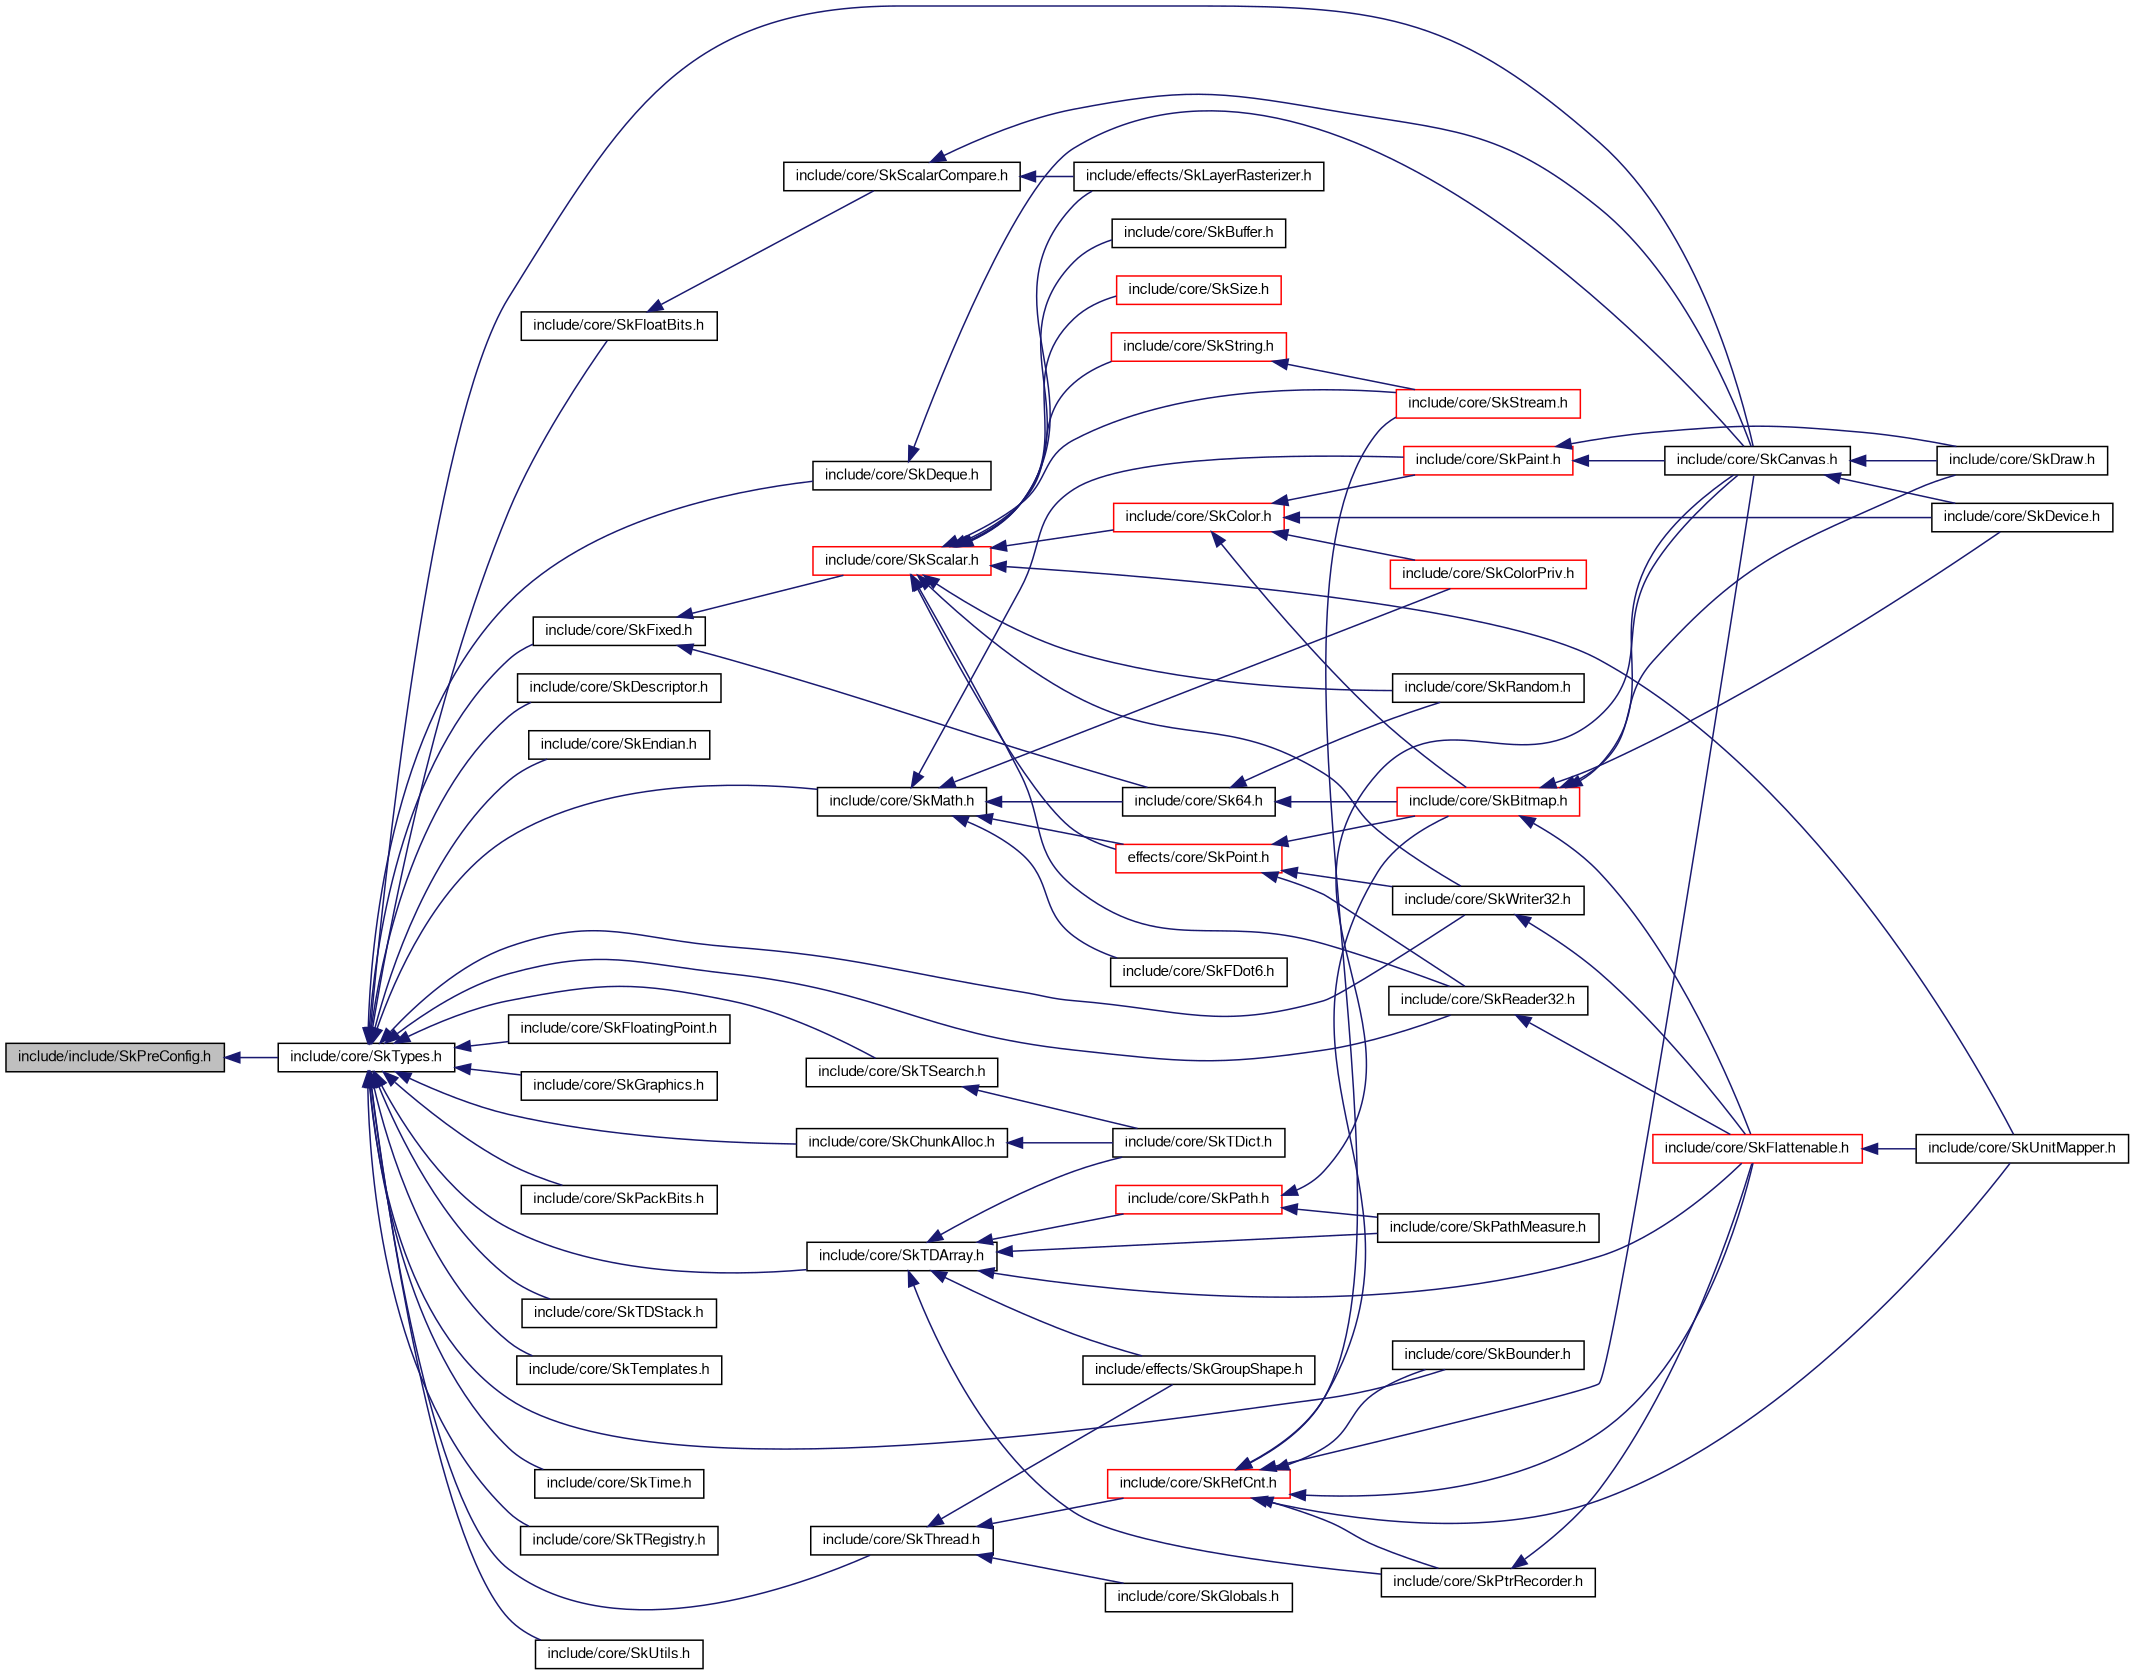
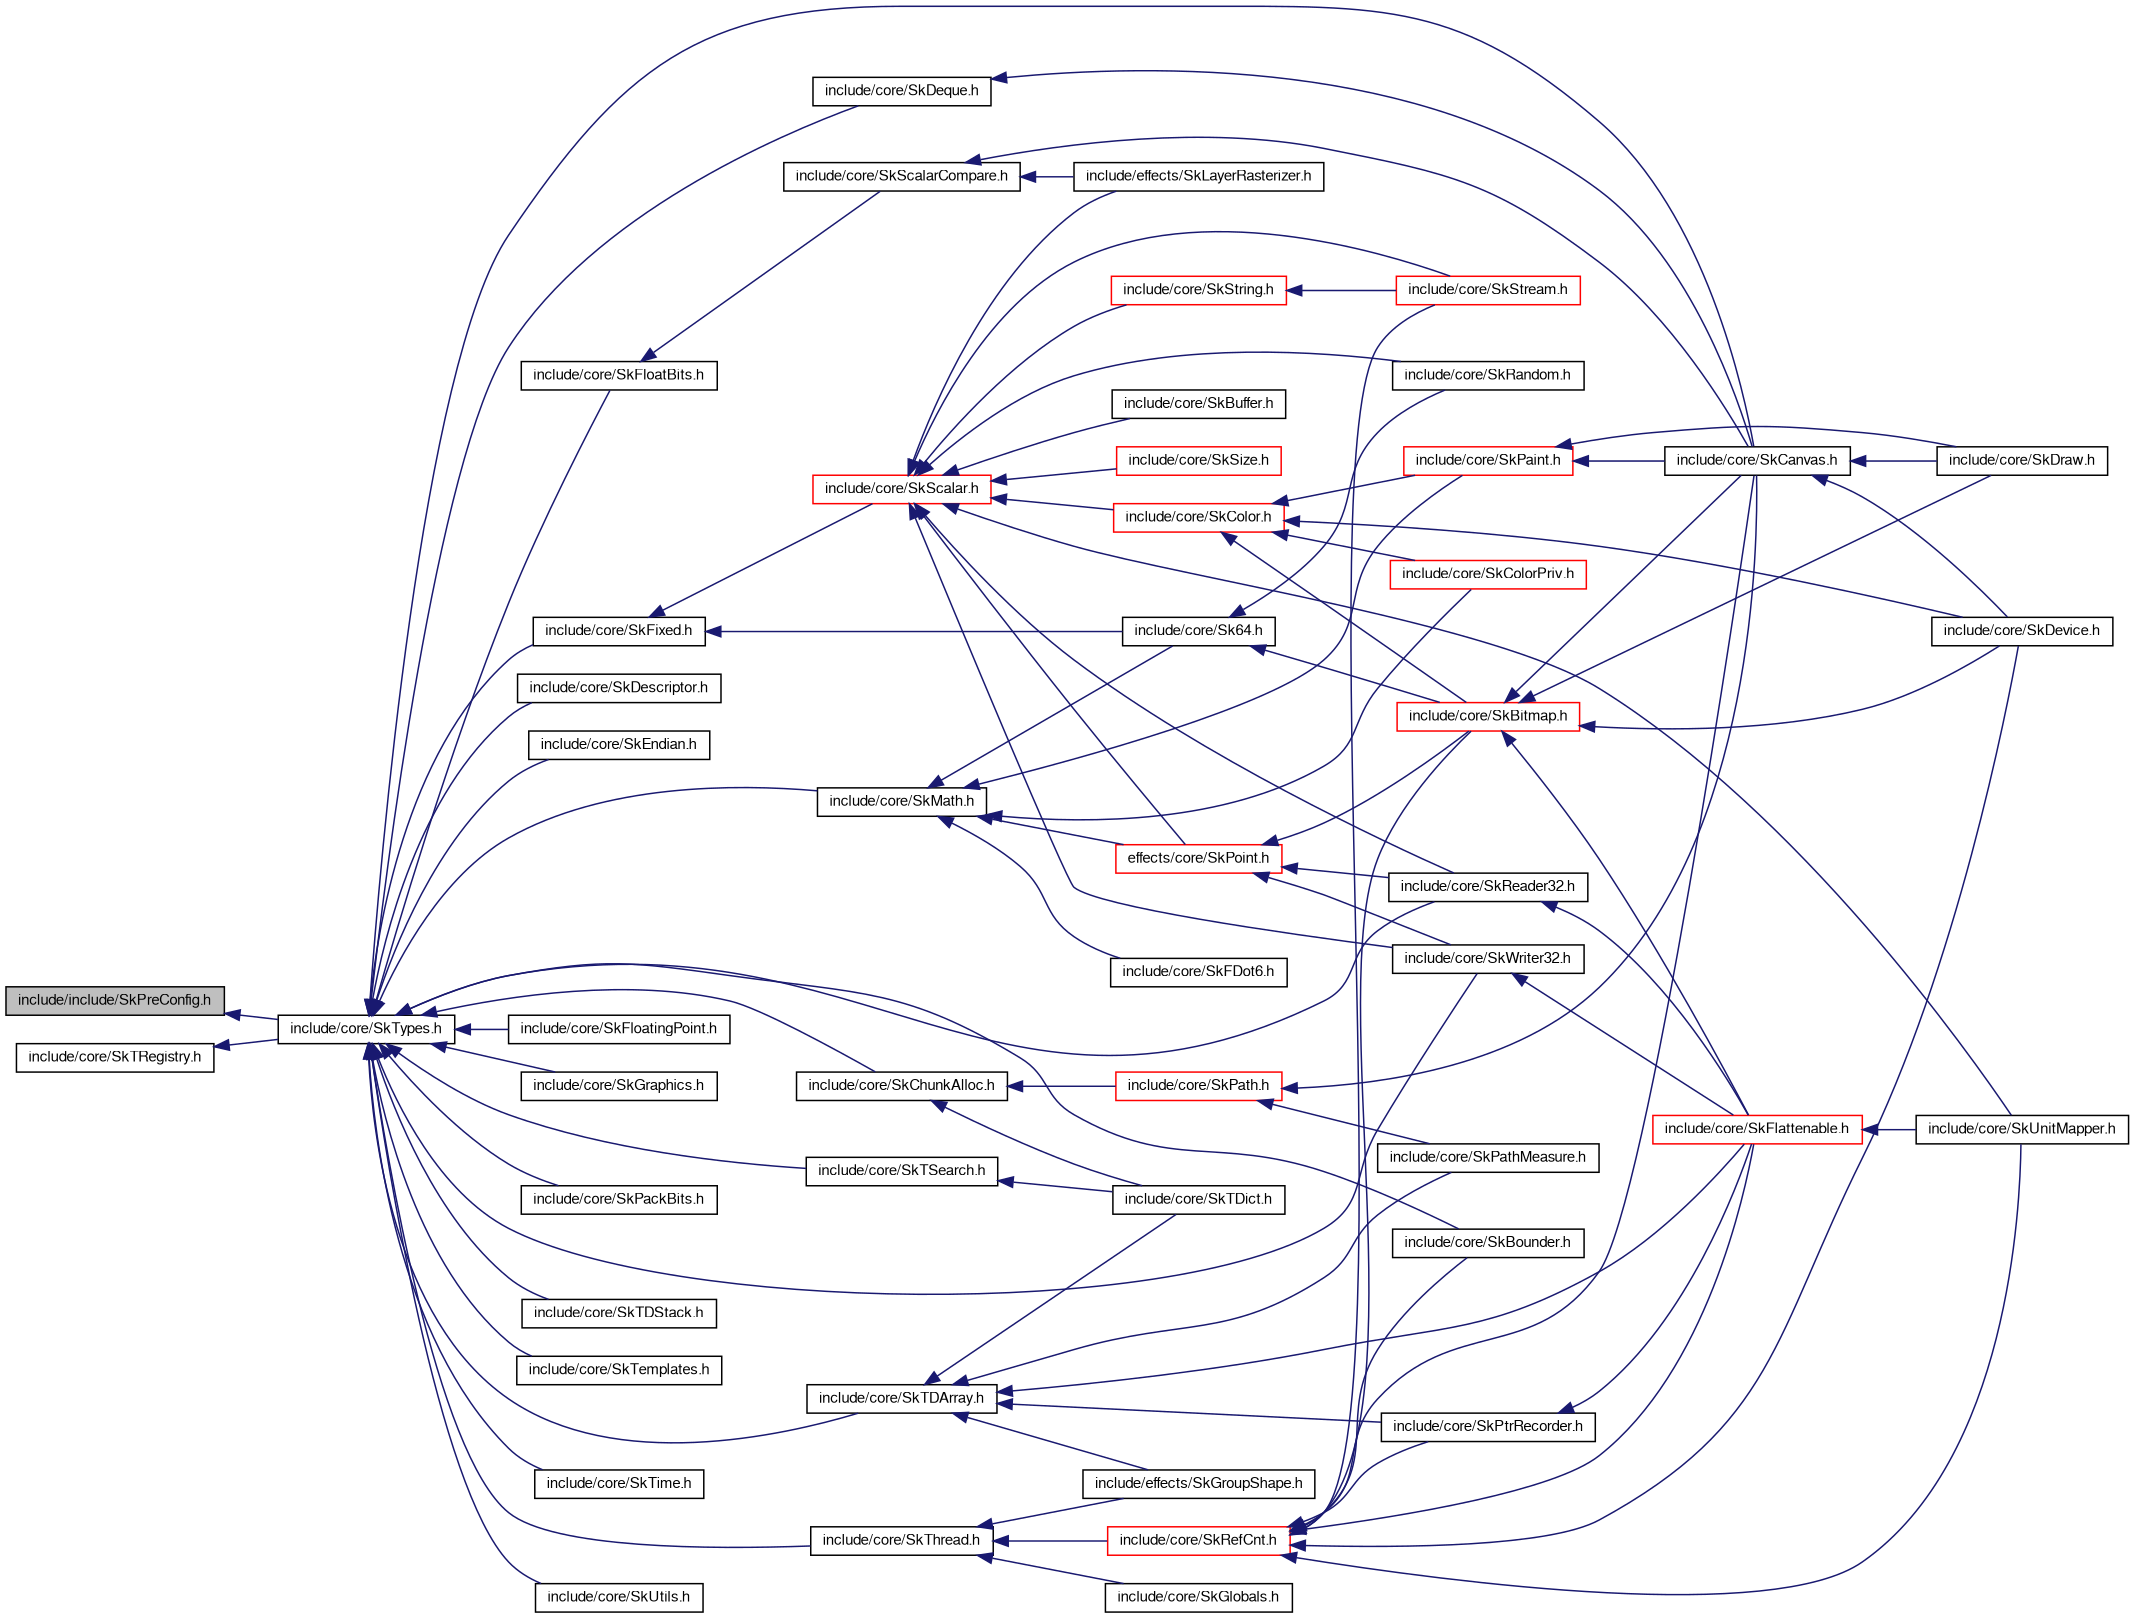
(1058, 1227) -> (1069, 1086)
none -> (1817, 1258)
(394, 1290) -> (253, 1042)
